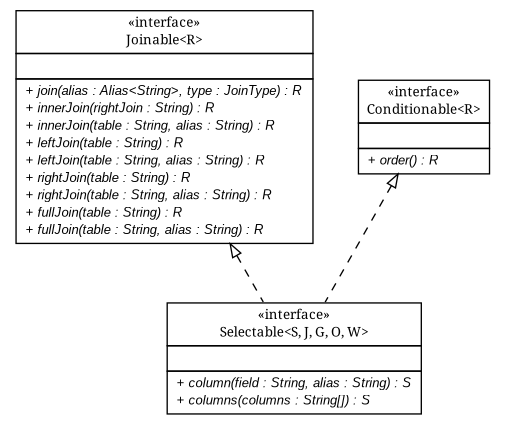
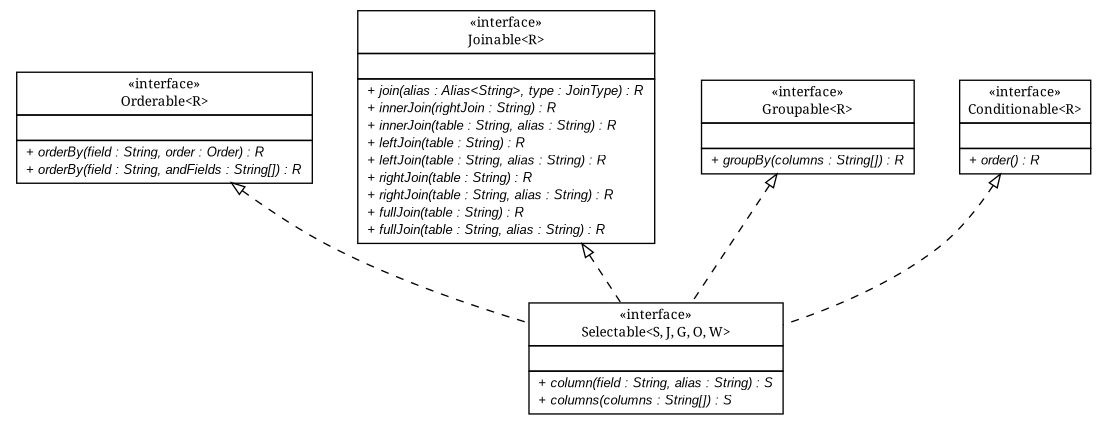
none -> (164, 127)
none -> (807, 127)
